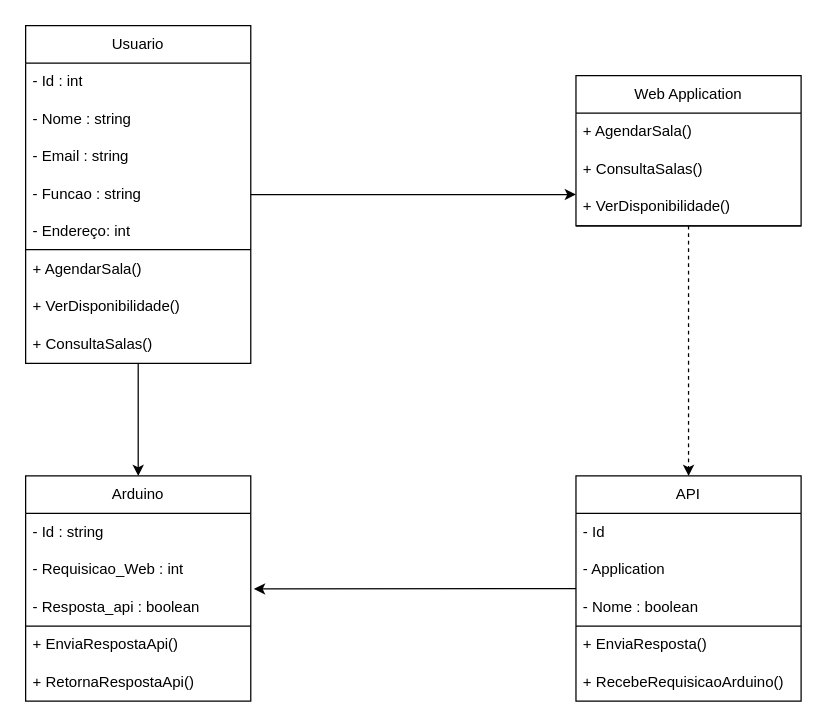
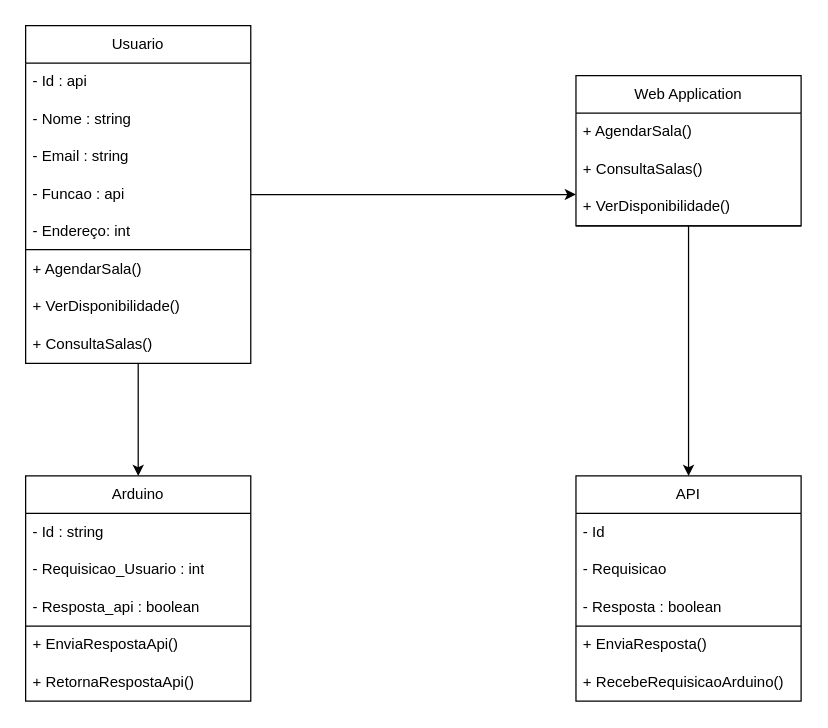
(65, 82) -> (65, 82)
(95, 194) -> (82, 194)
(688, 347) -> (688, 347)
(112, 569) -> (127, 569)
(630, 569) -> (628, 569)
(417, 588) -> none
(641, 607) -> (657, 607)
